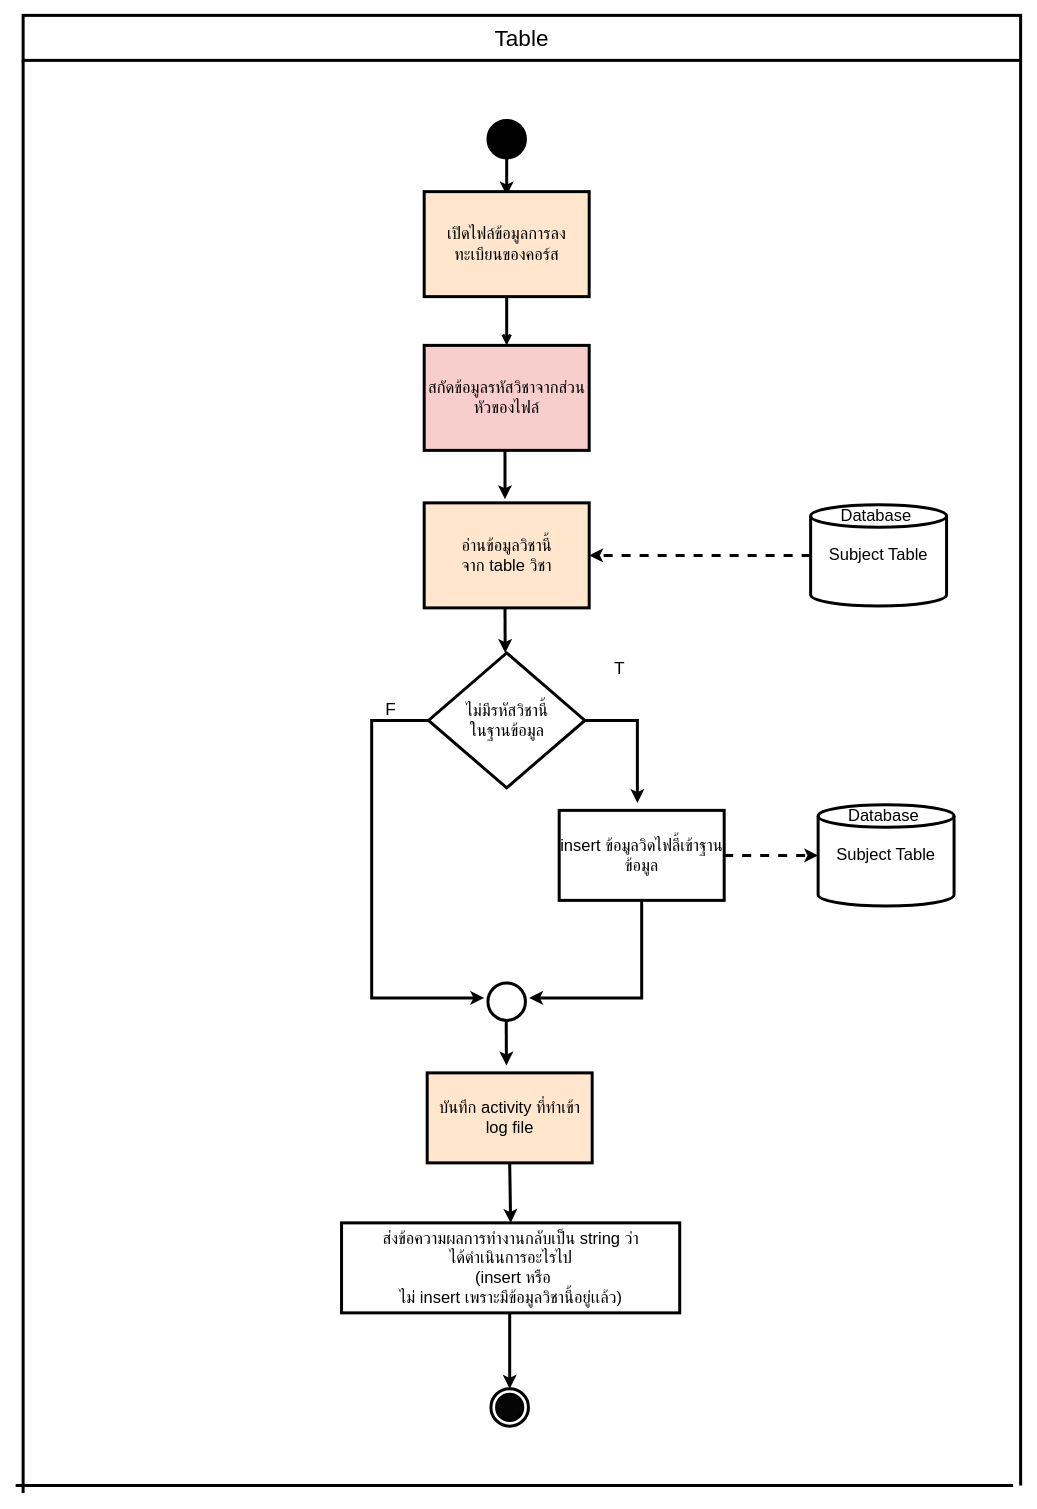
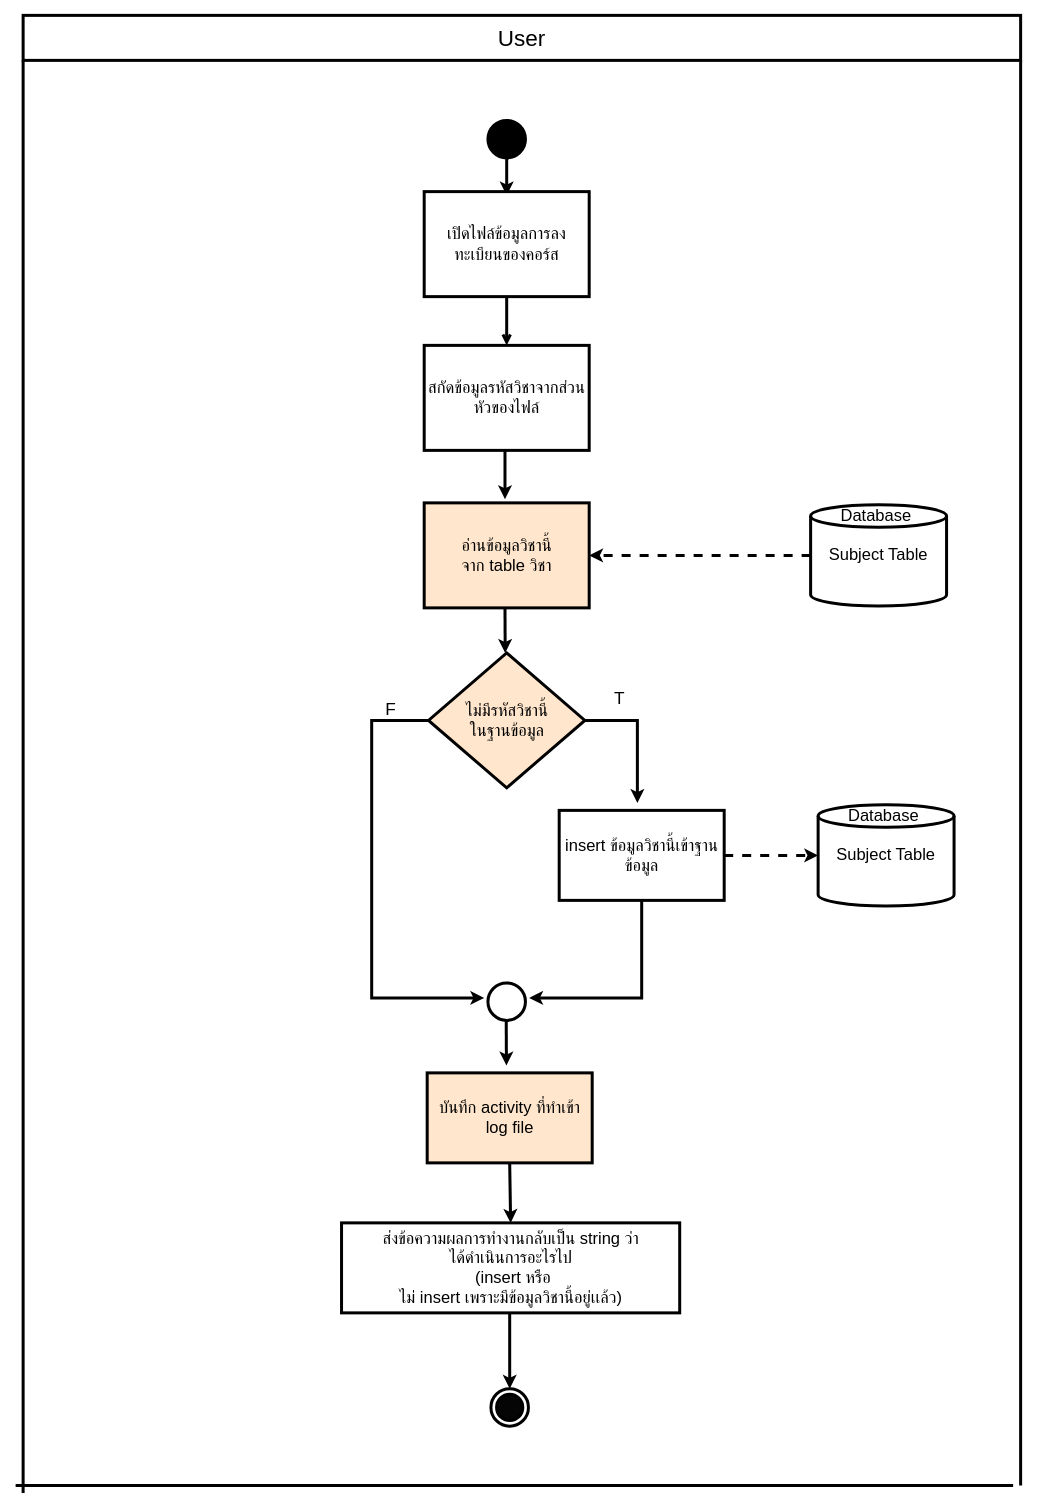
(522, 38) -> (522, 38)
(506, 244) -> (506, 244)
(506, 398) -> (506, 398)
(619, 668) -> (619, 698)
(506, 720) -> (506, 720)
(642, 855) -> (642, 855)
